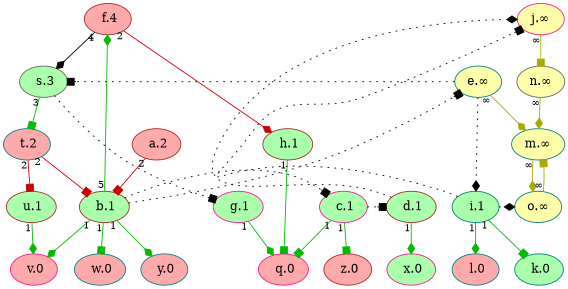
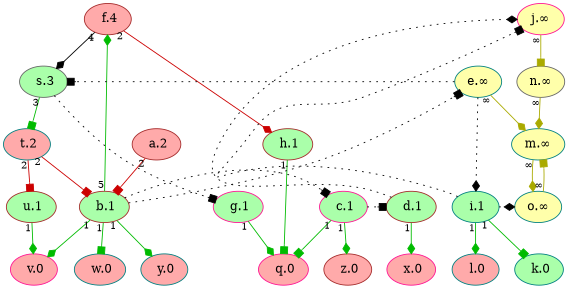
(345, 234) -> (345, 234)
(411, 270) -> (411, 270)
